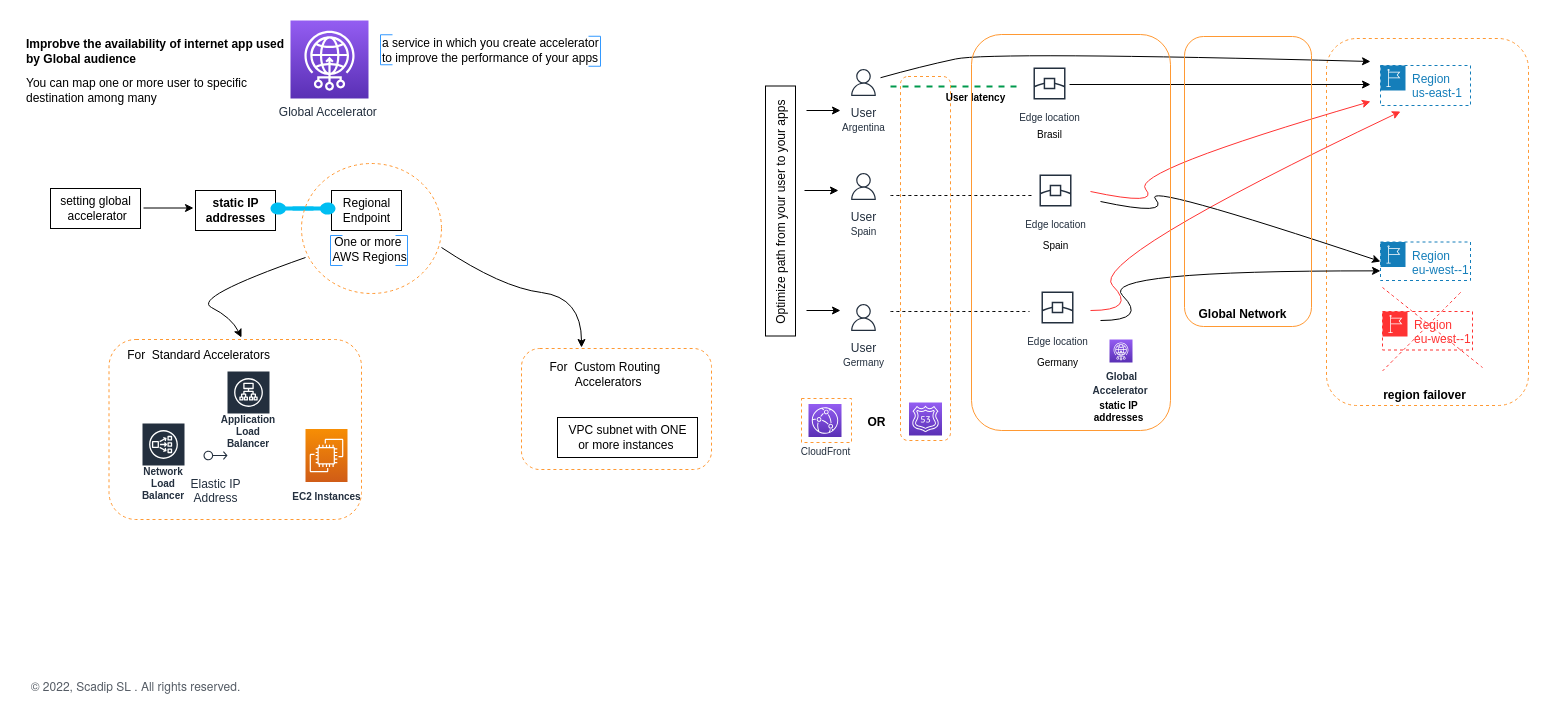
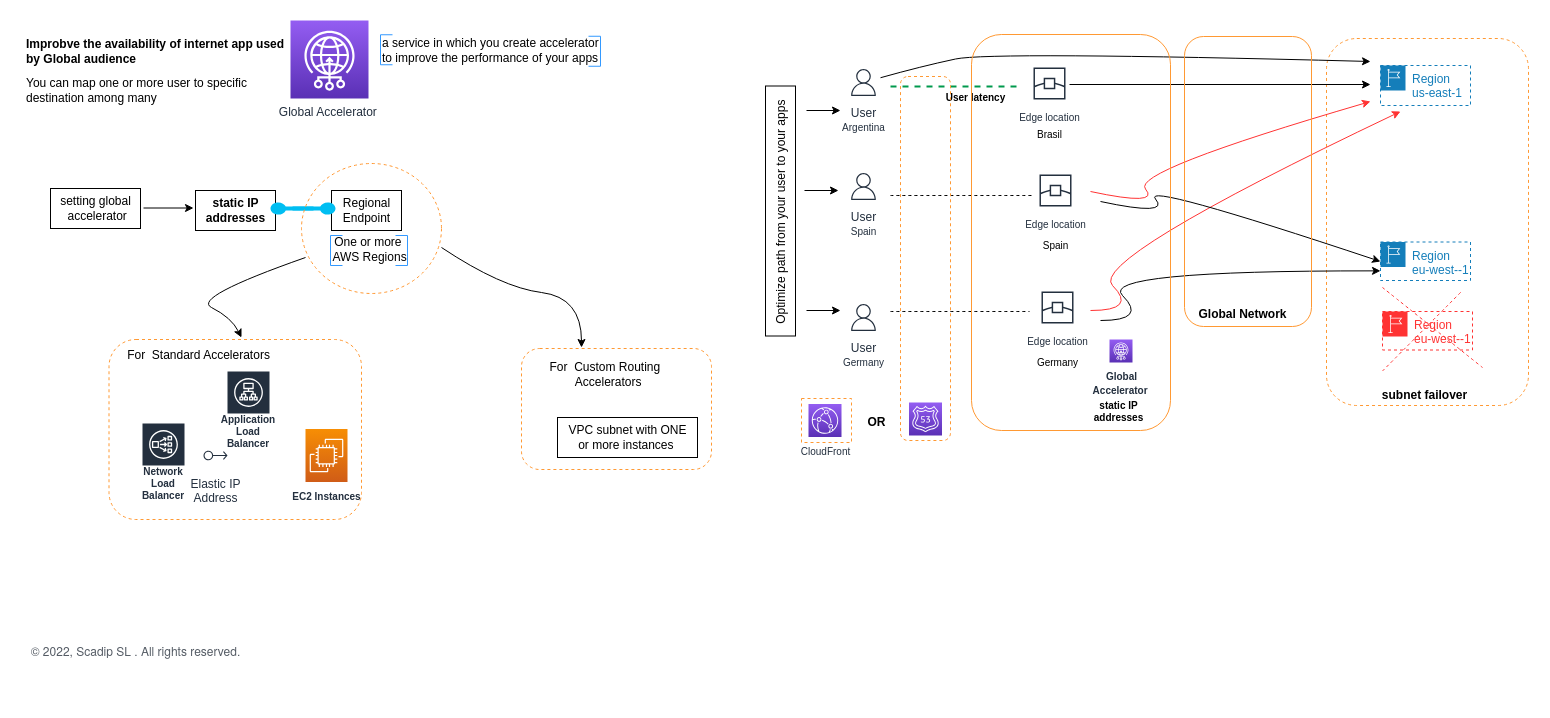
(1425, 396) -> (1425, 396)
(136, 687) -> (136, 652)
